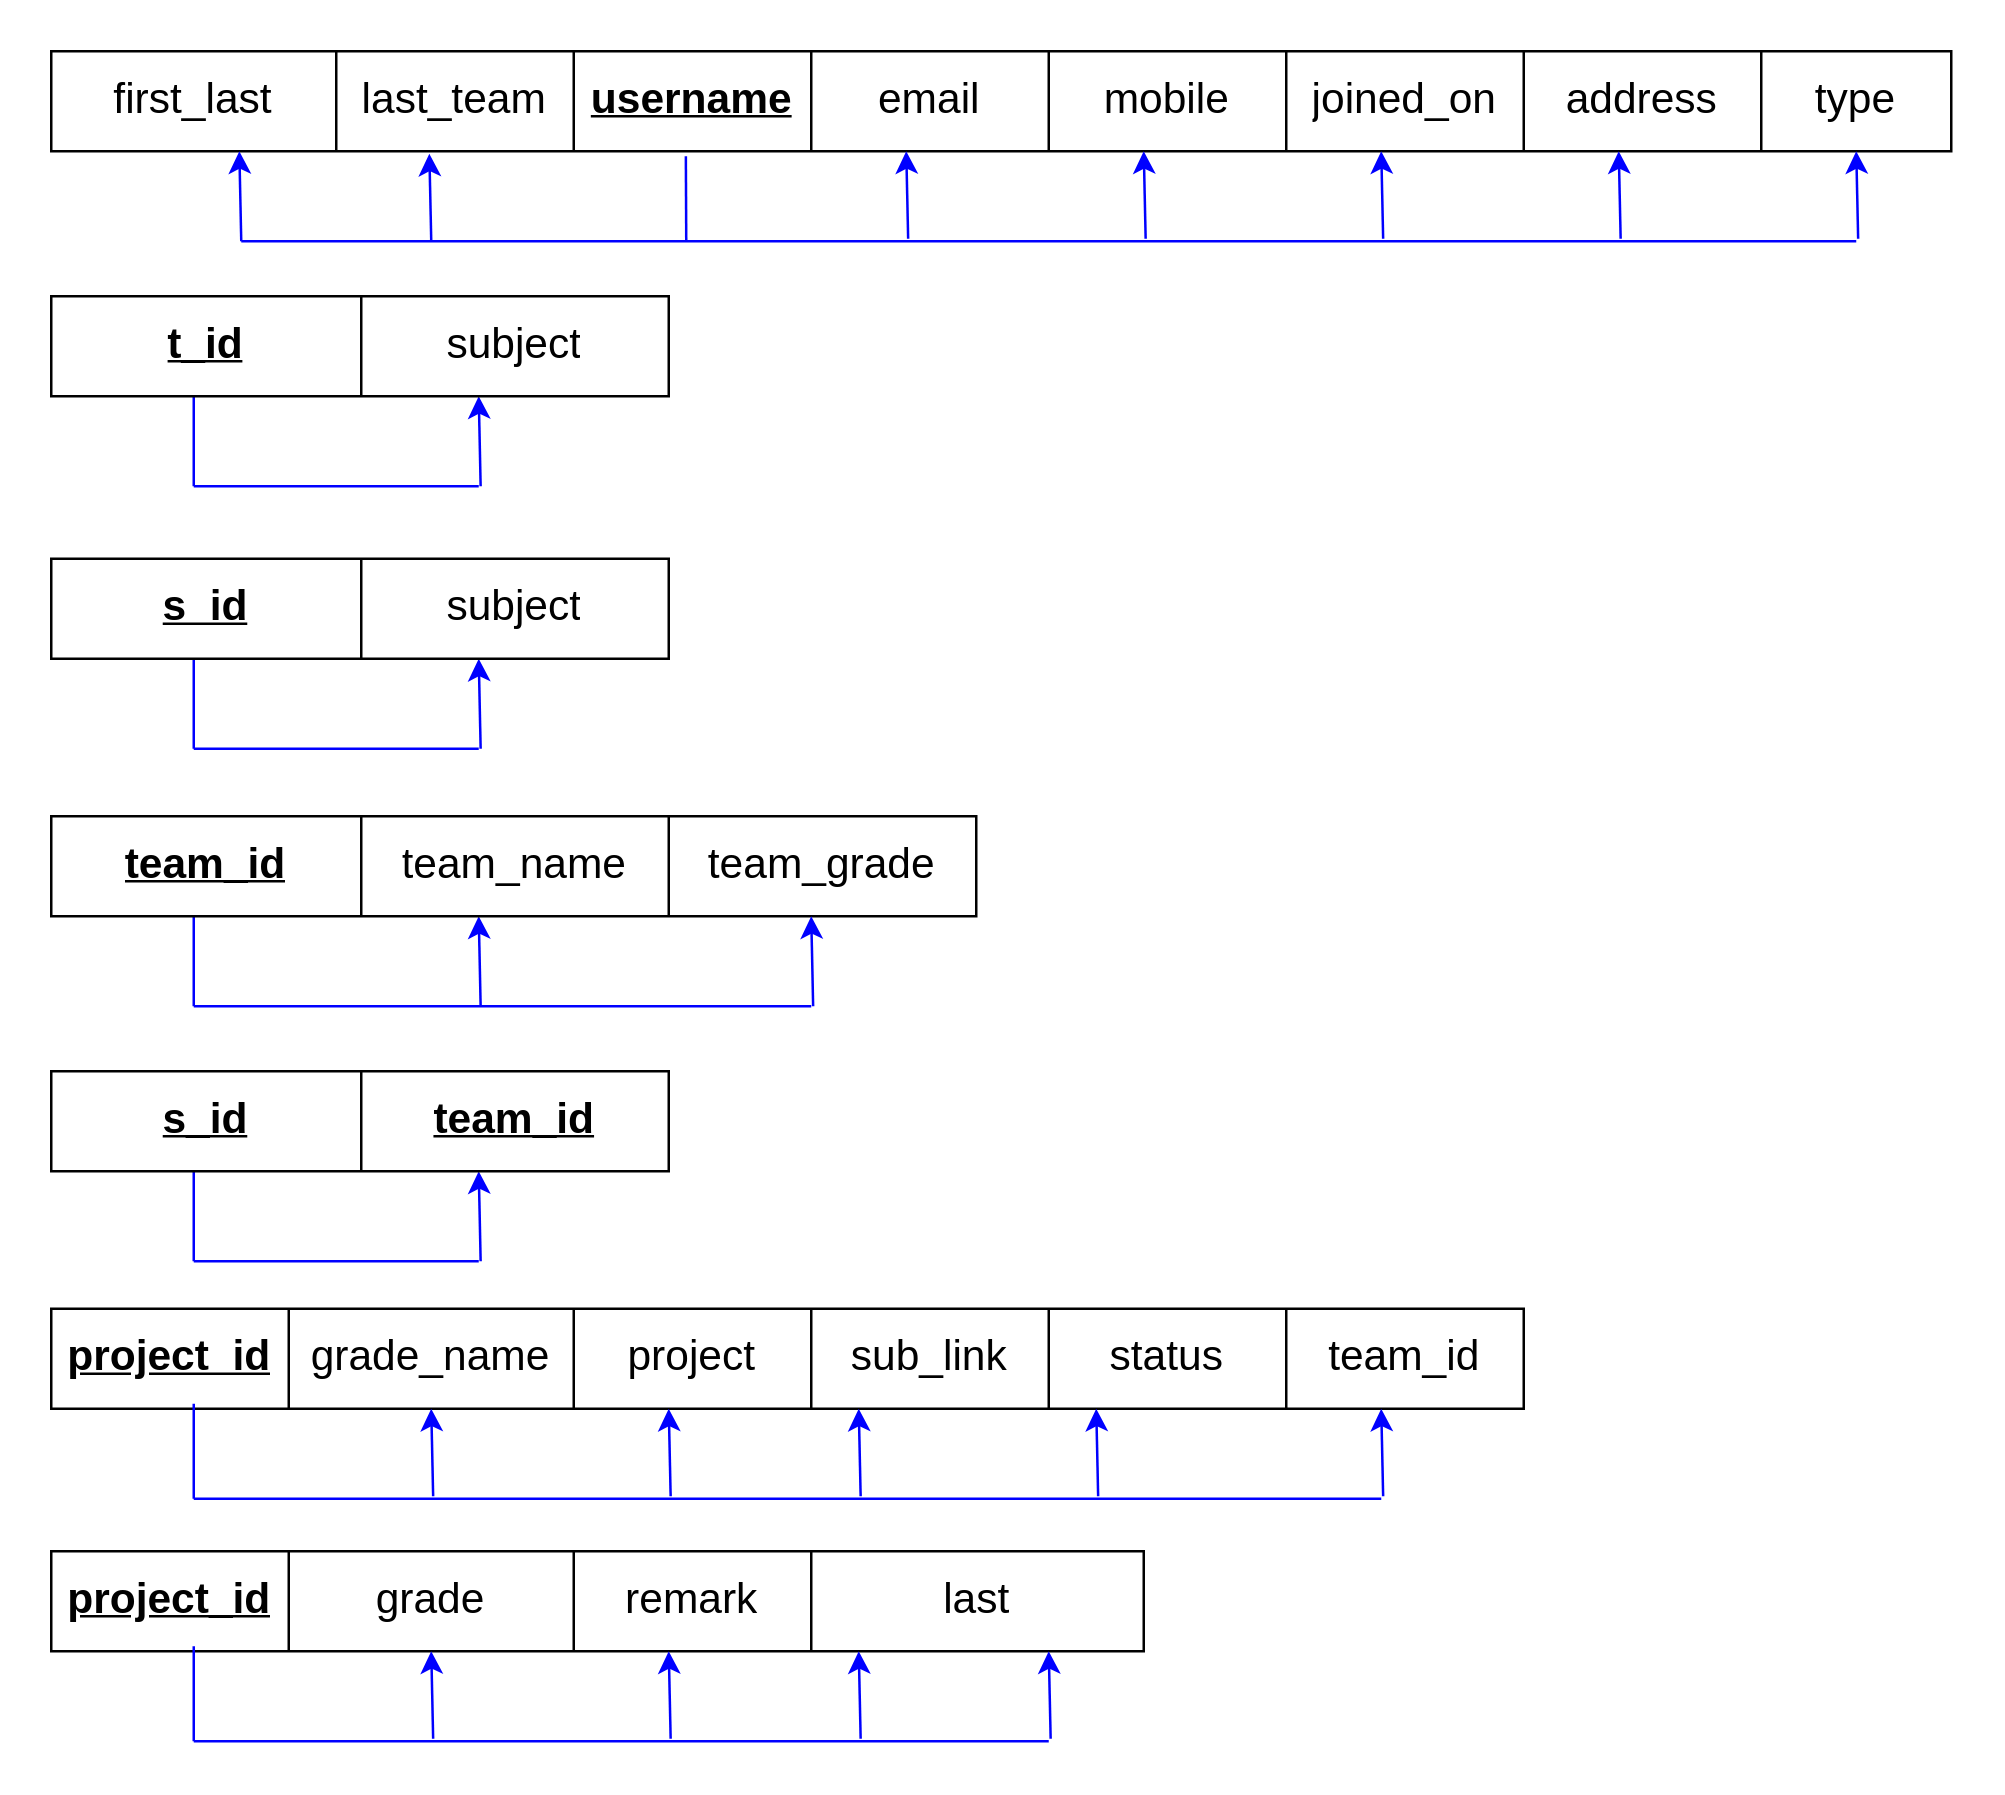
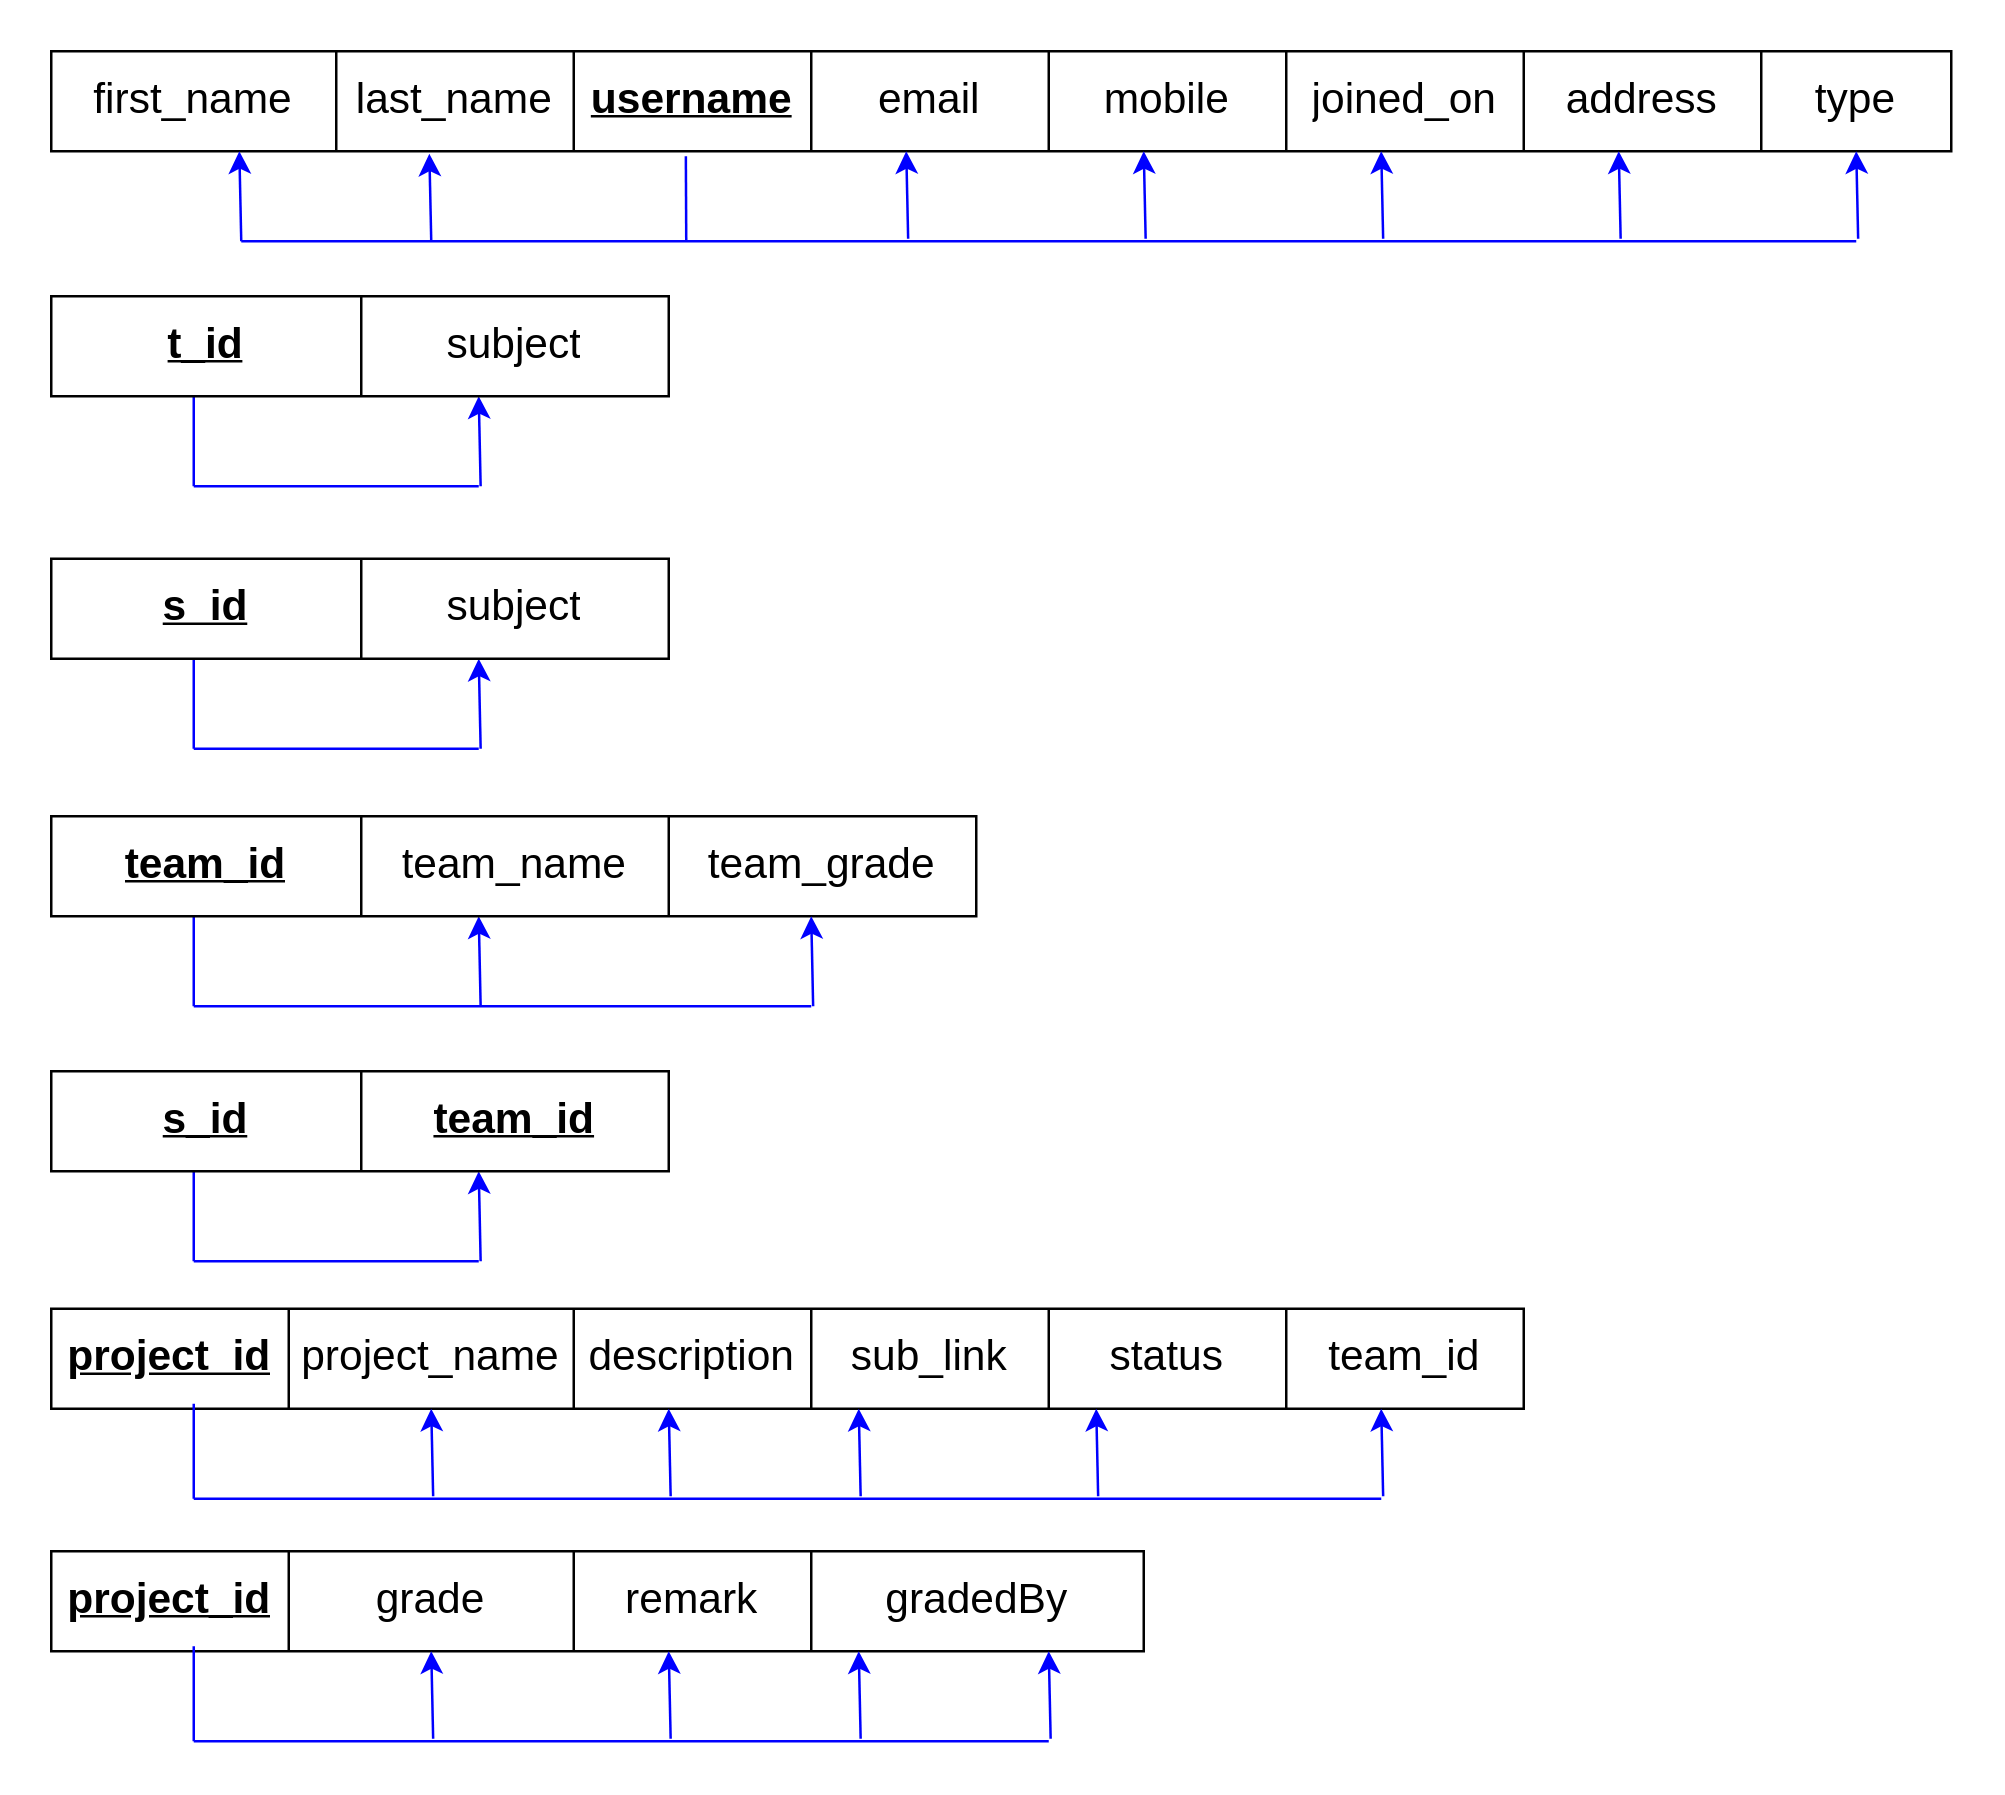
(194, 101) -> (194, 101)
(455, 101) -> (455, 101)
(431, 1359) -> (431, 1359)
(693, 1359) -> (693, 1359)
(978, 1601) -> (978, 1601)
